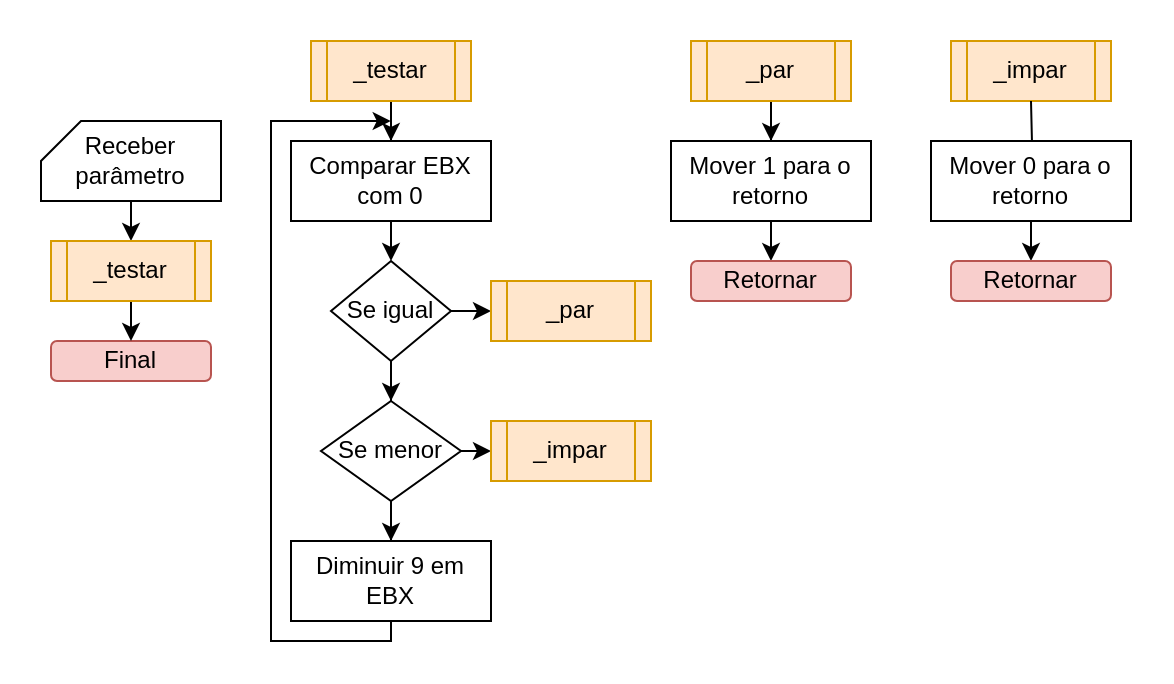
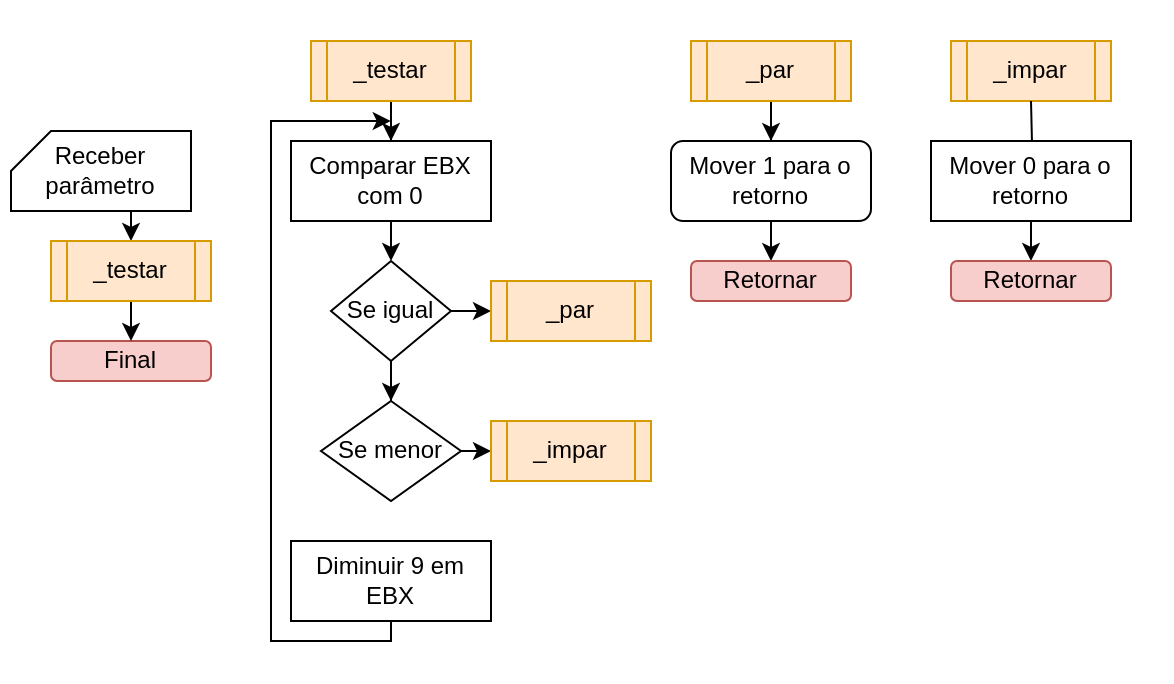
(131, 161) -> (101, 171)
(771, 181) -> (771, 181)
(391, 528) -> none
